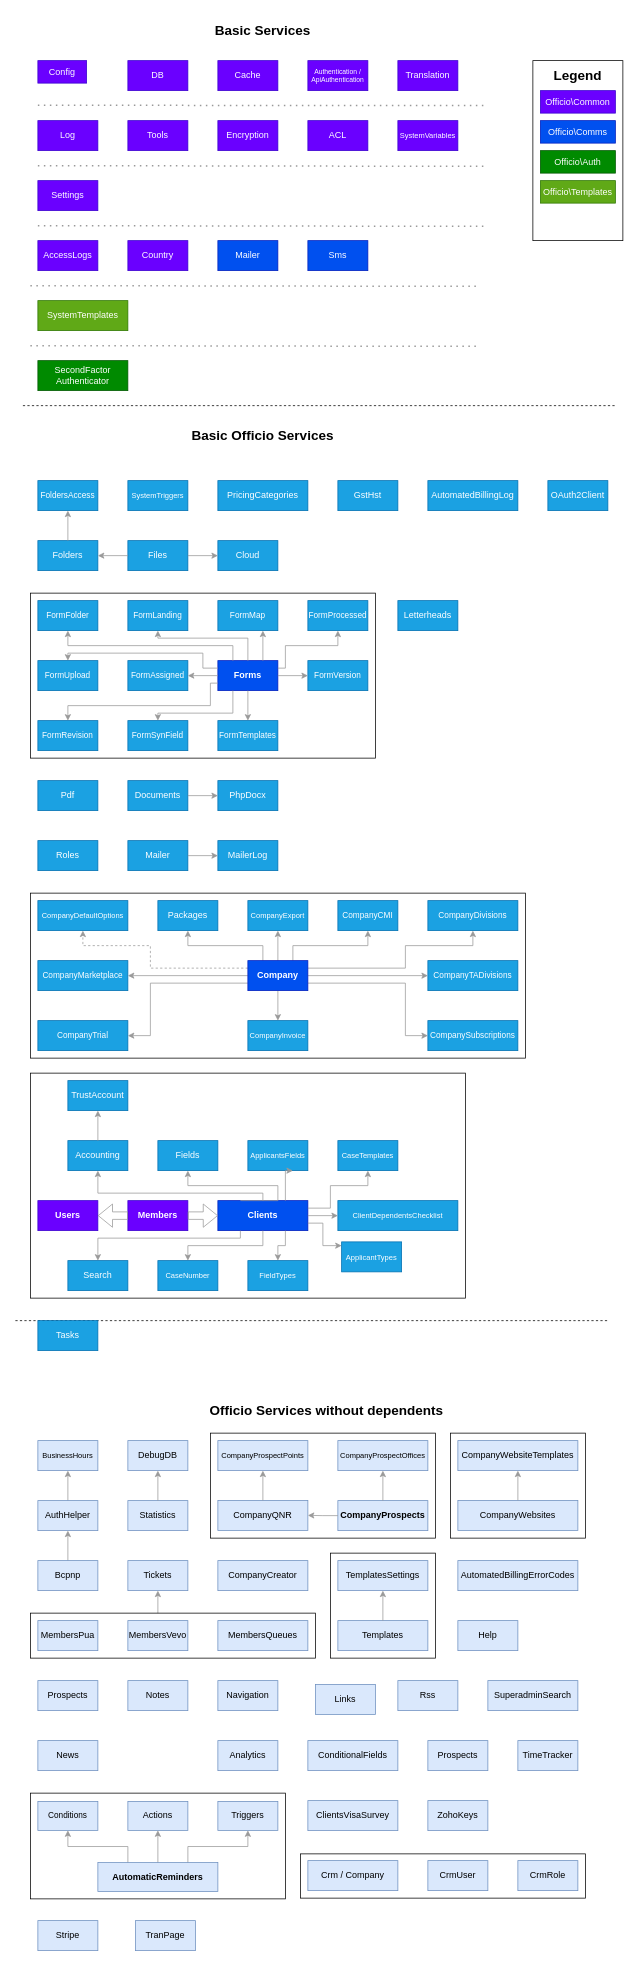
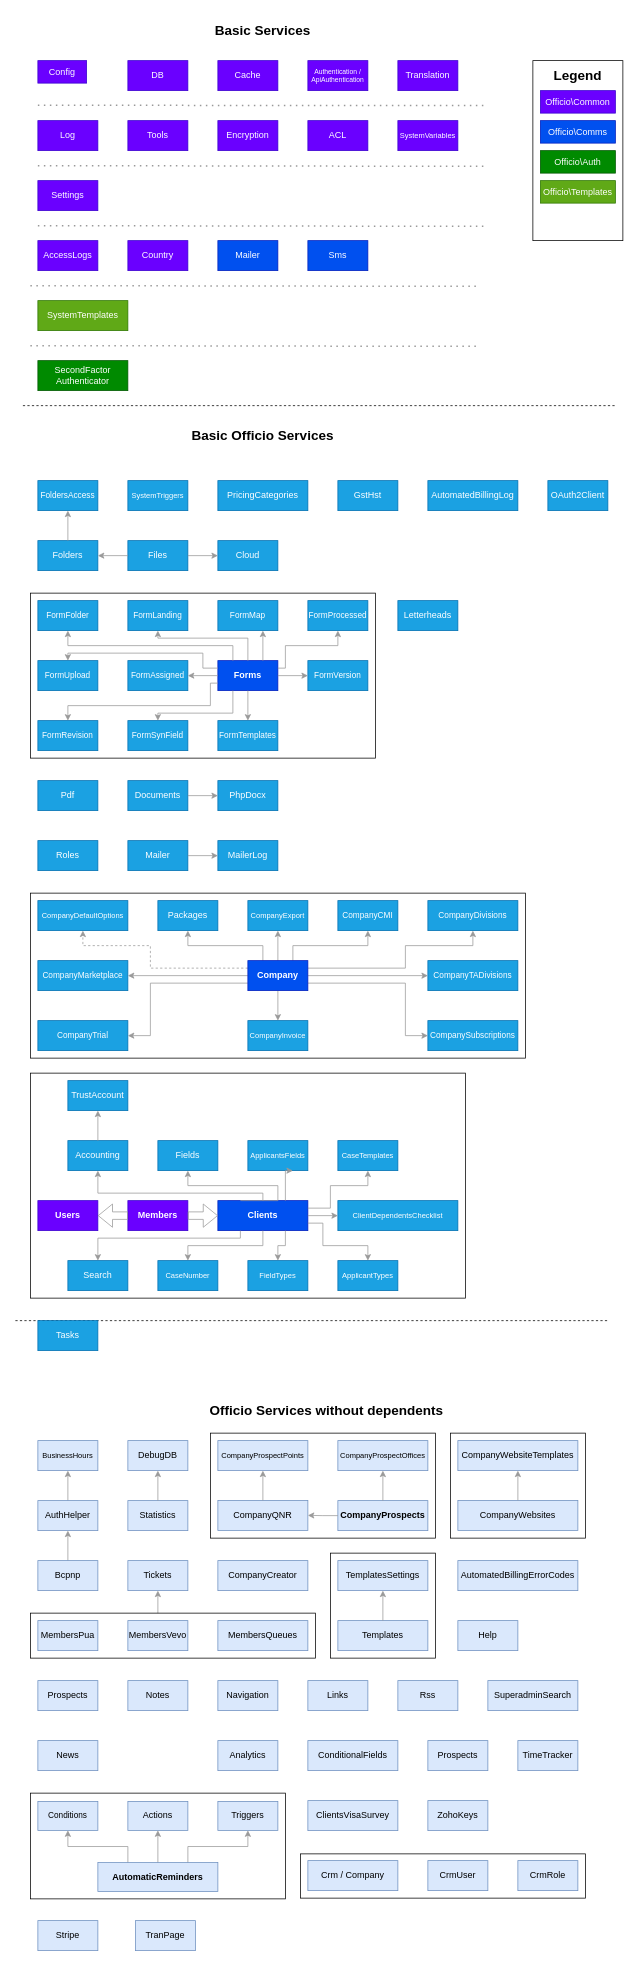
(372, 1257) -> (368, 1275)
(345, 1699) -> (338, 1695)
